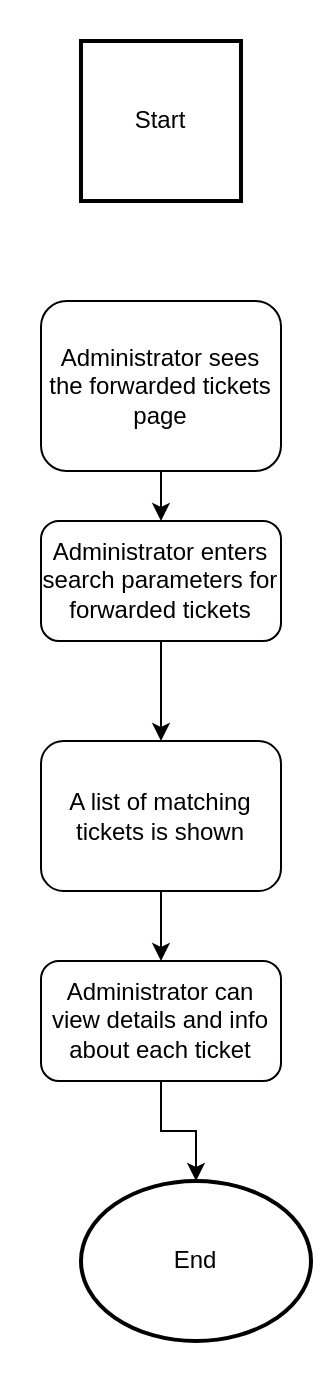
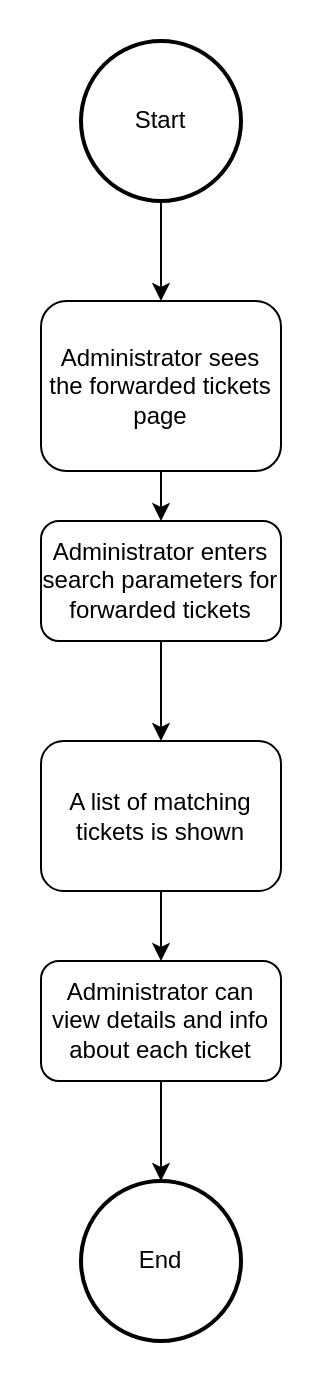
(161, 121) -> (161, 121)
none -> (161, 244)
(196, 1261) -> (161, 1261)
